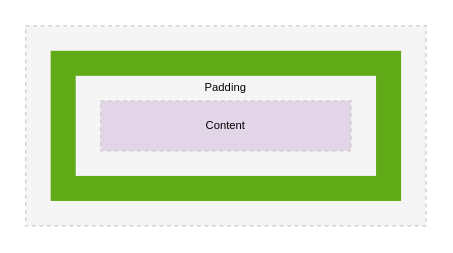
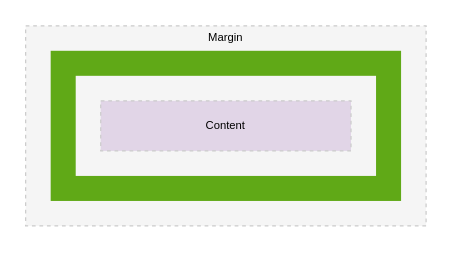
none -> (226, 38)
(226, 88) -> none
